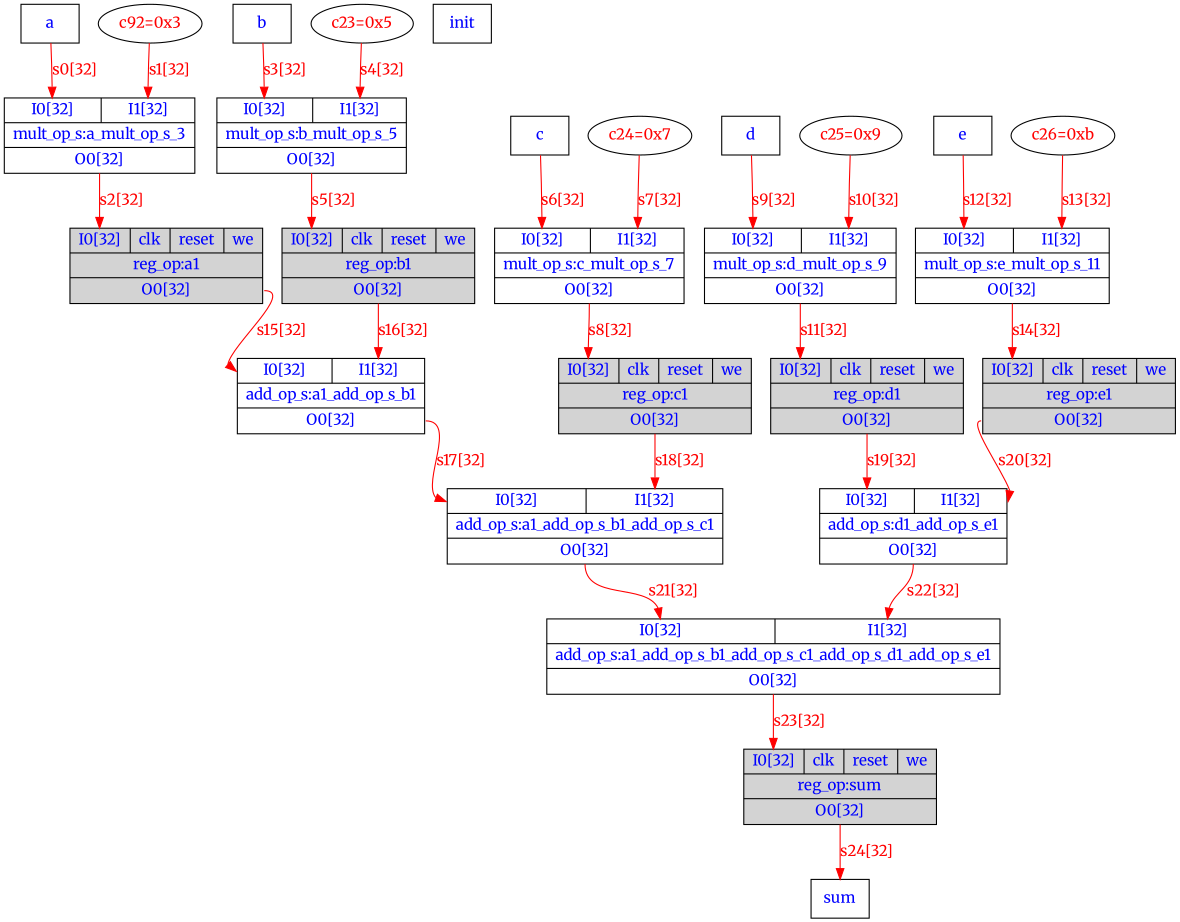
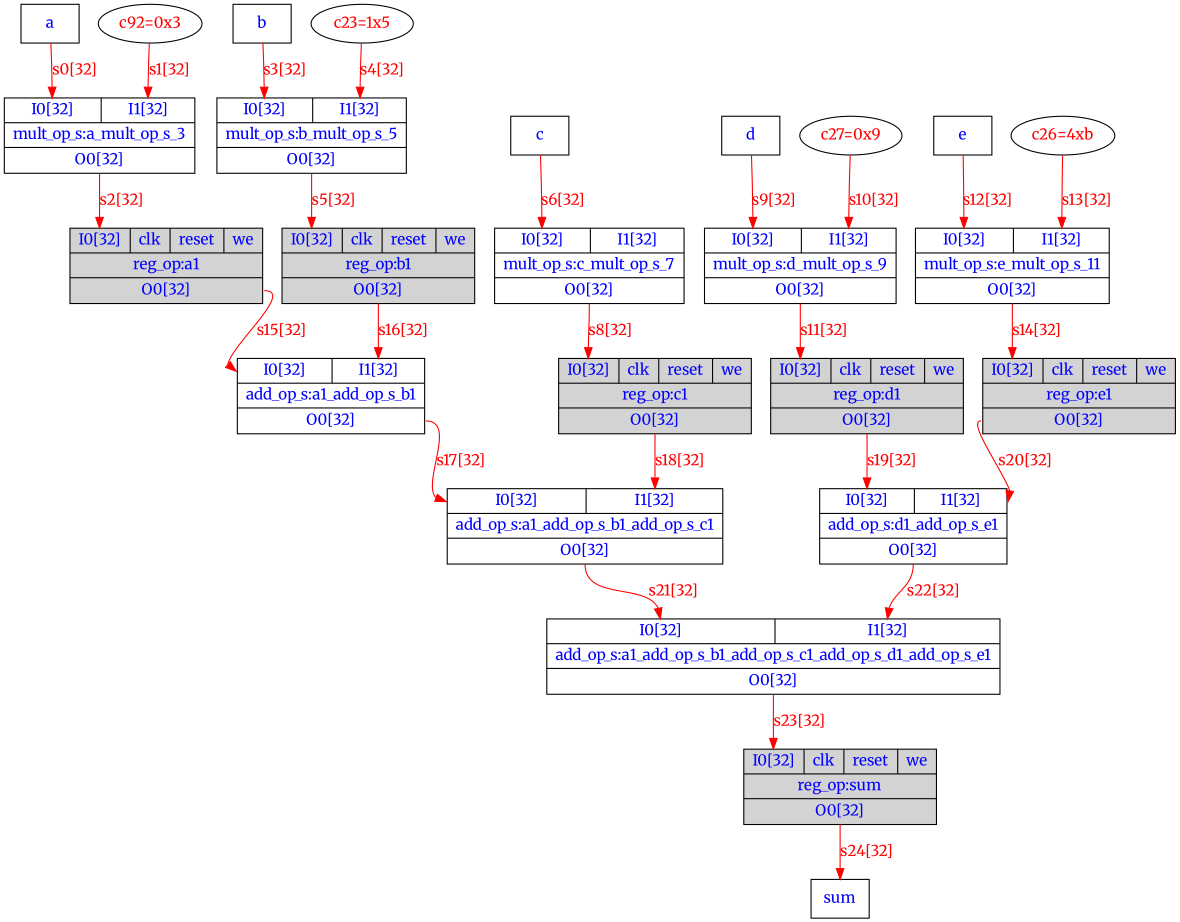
(362, 24) -> (362, 24)
(462, 24) -> none
(640, 136) -> none
(851, 136) -> (851, 136)
(1063, 136) -> (1063, 136)
